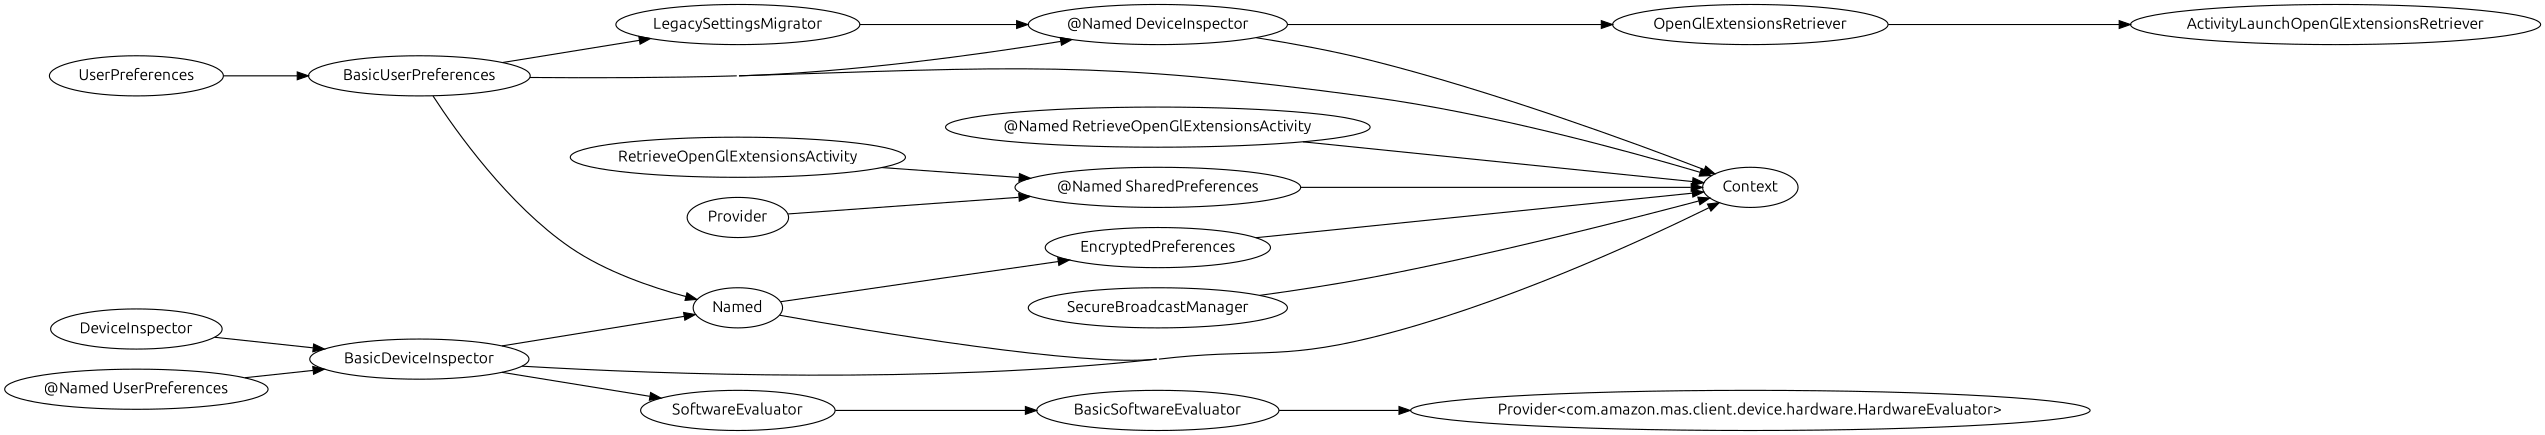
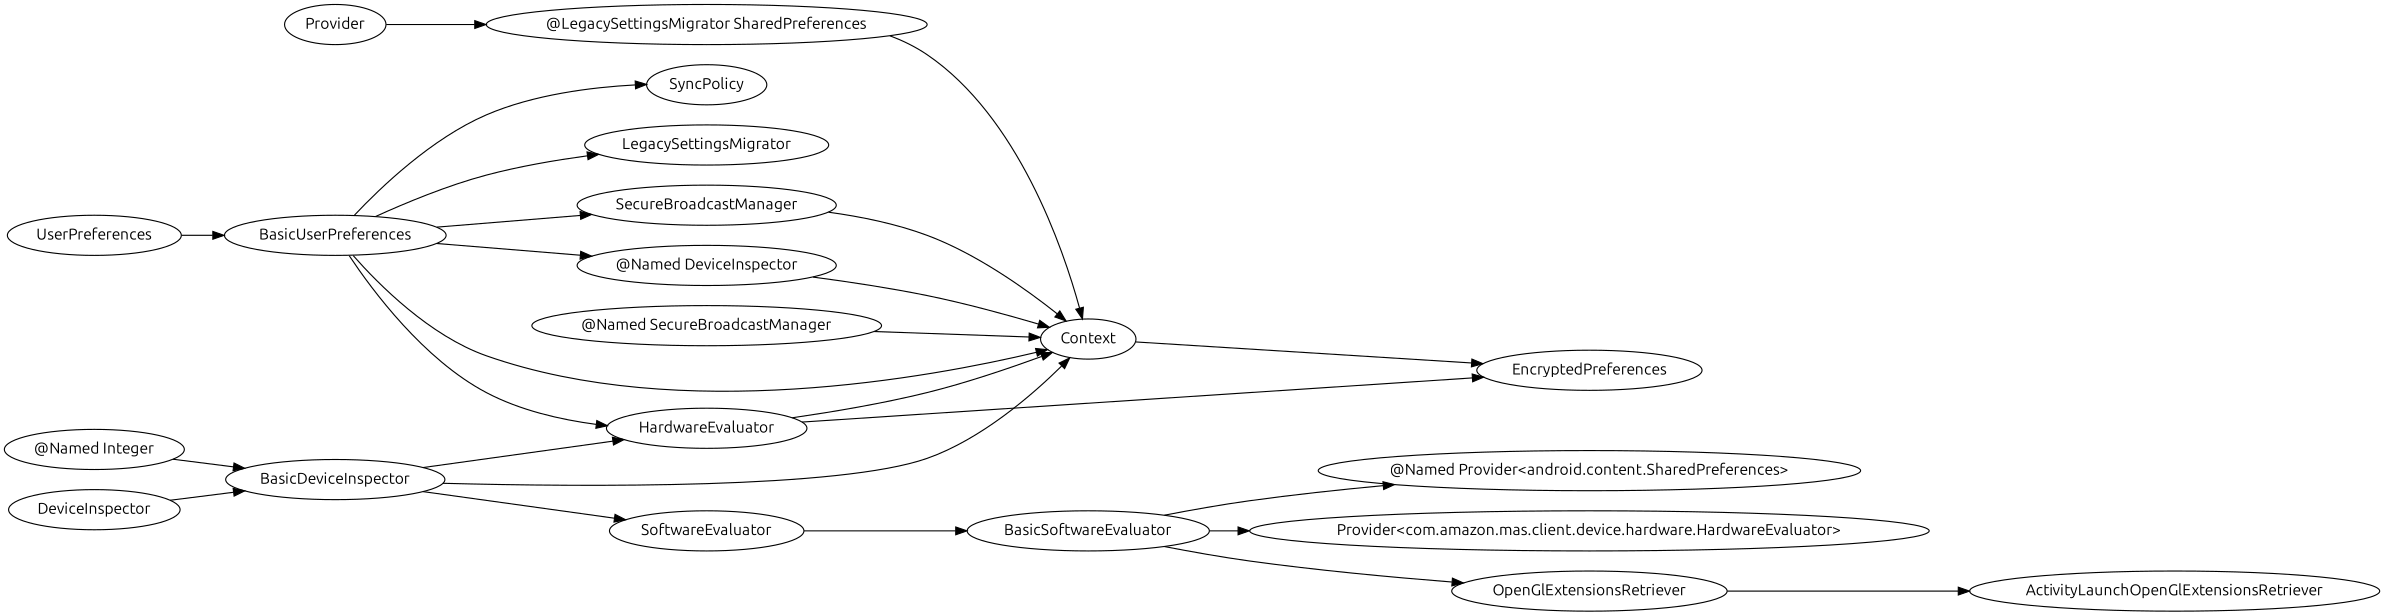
(938, 25) -> none
(1445, 25) -> (1308, 568)
none -> (707, 85)
(1158, 127) -> (707, 326)
(738, 157) -> none
(1158, 187) -> (707, 25)
(1474, 215) -> (1304, 352)
none -> (509, 221)
(738, 308) -> (707, 428)
(136, 389) -> (94, 449)
none -> (1589, 471)
